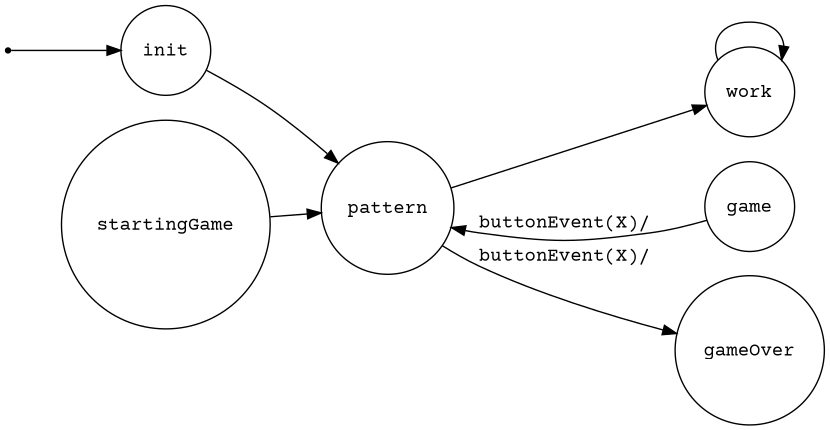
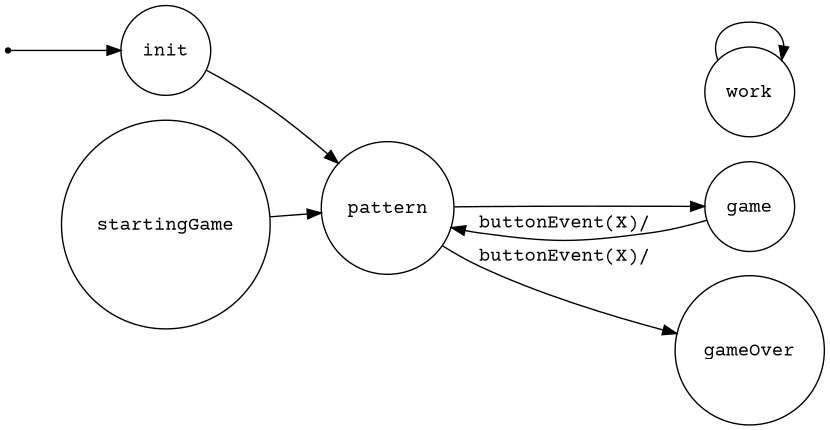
(572, 149) -> (572, 206)
